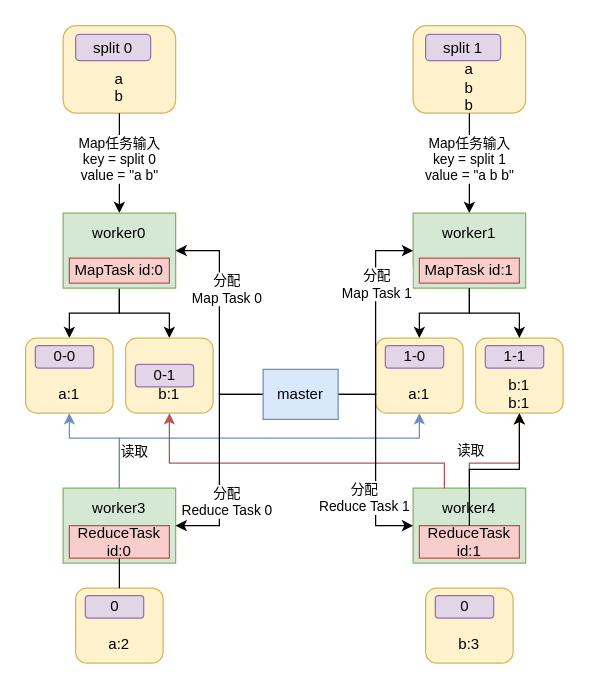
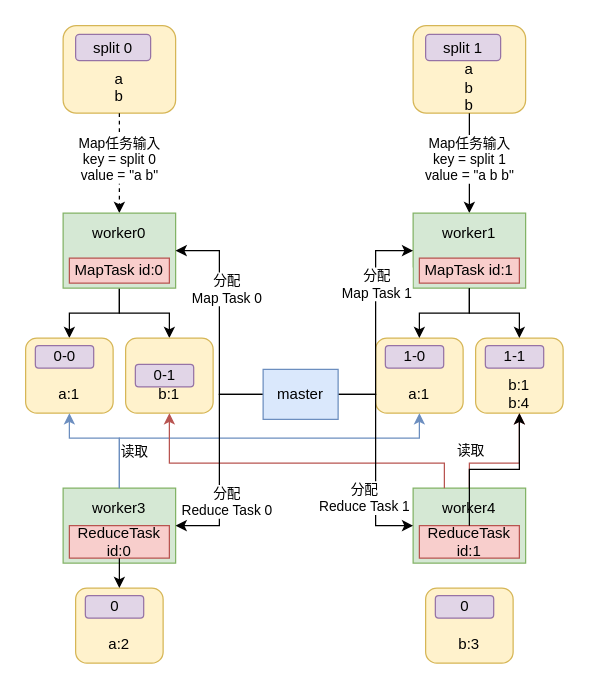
(119, 125) -> (119, 125)
(519, 376) -> (519, 376)
(119, 581) -> (119, 578)
